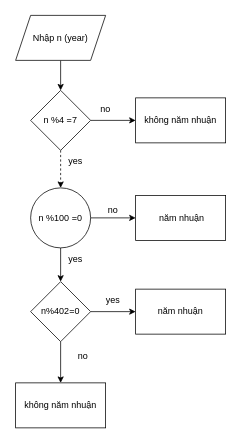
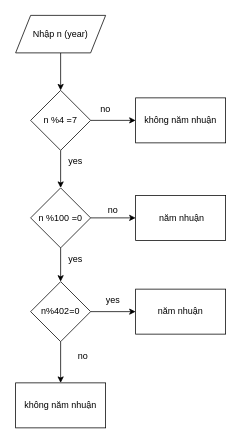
(60, 38) -> (60, 34)
(60, 167) -> (60, 167)
(60, 218) -> (60, 218)
